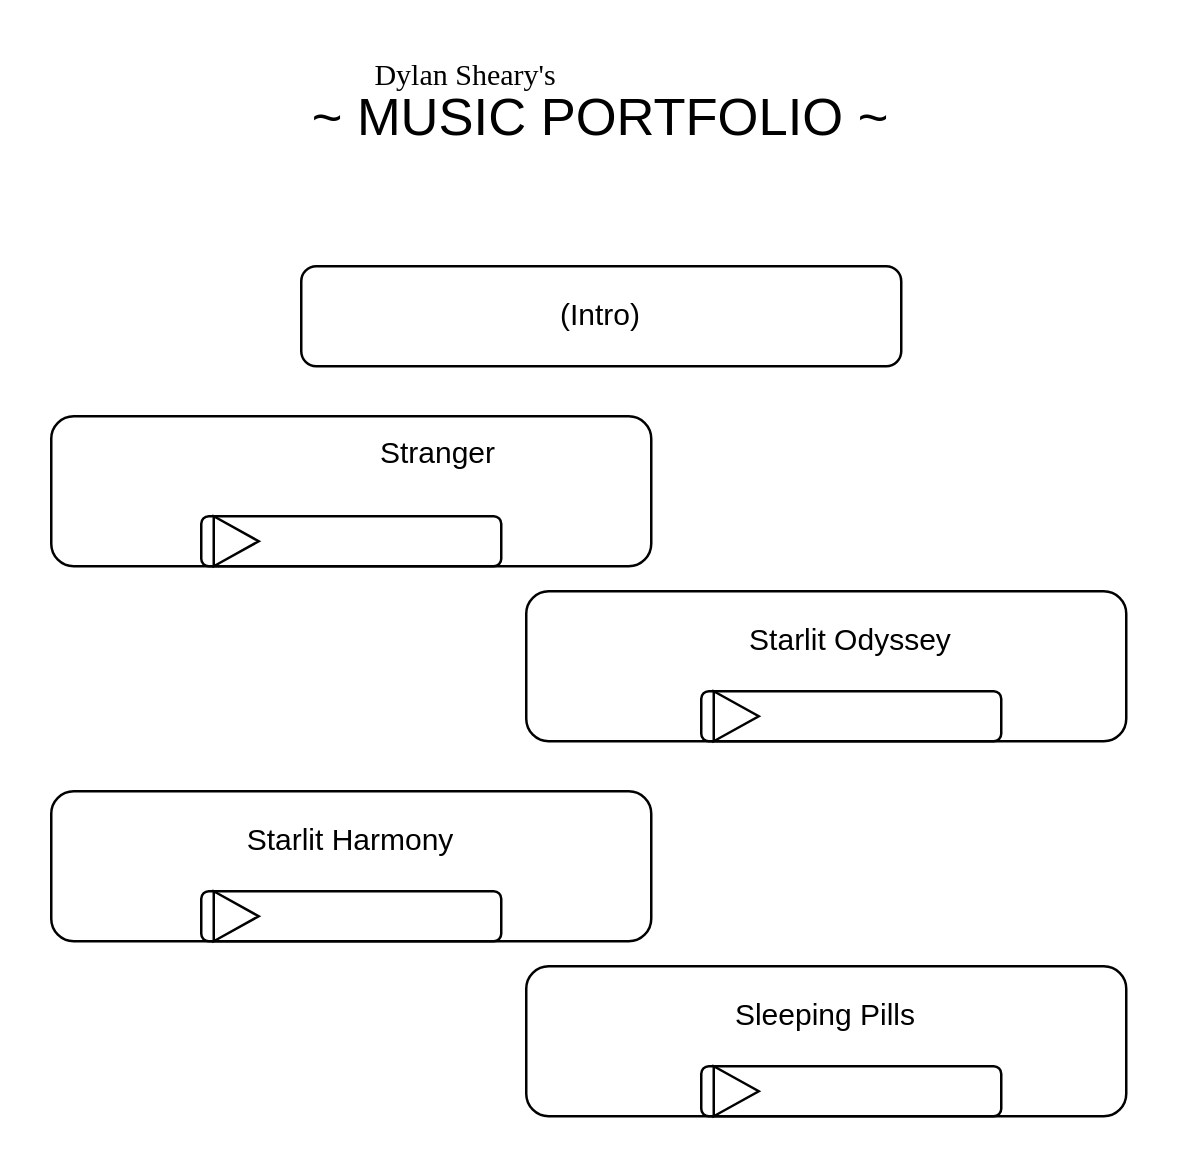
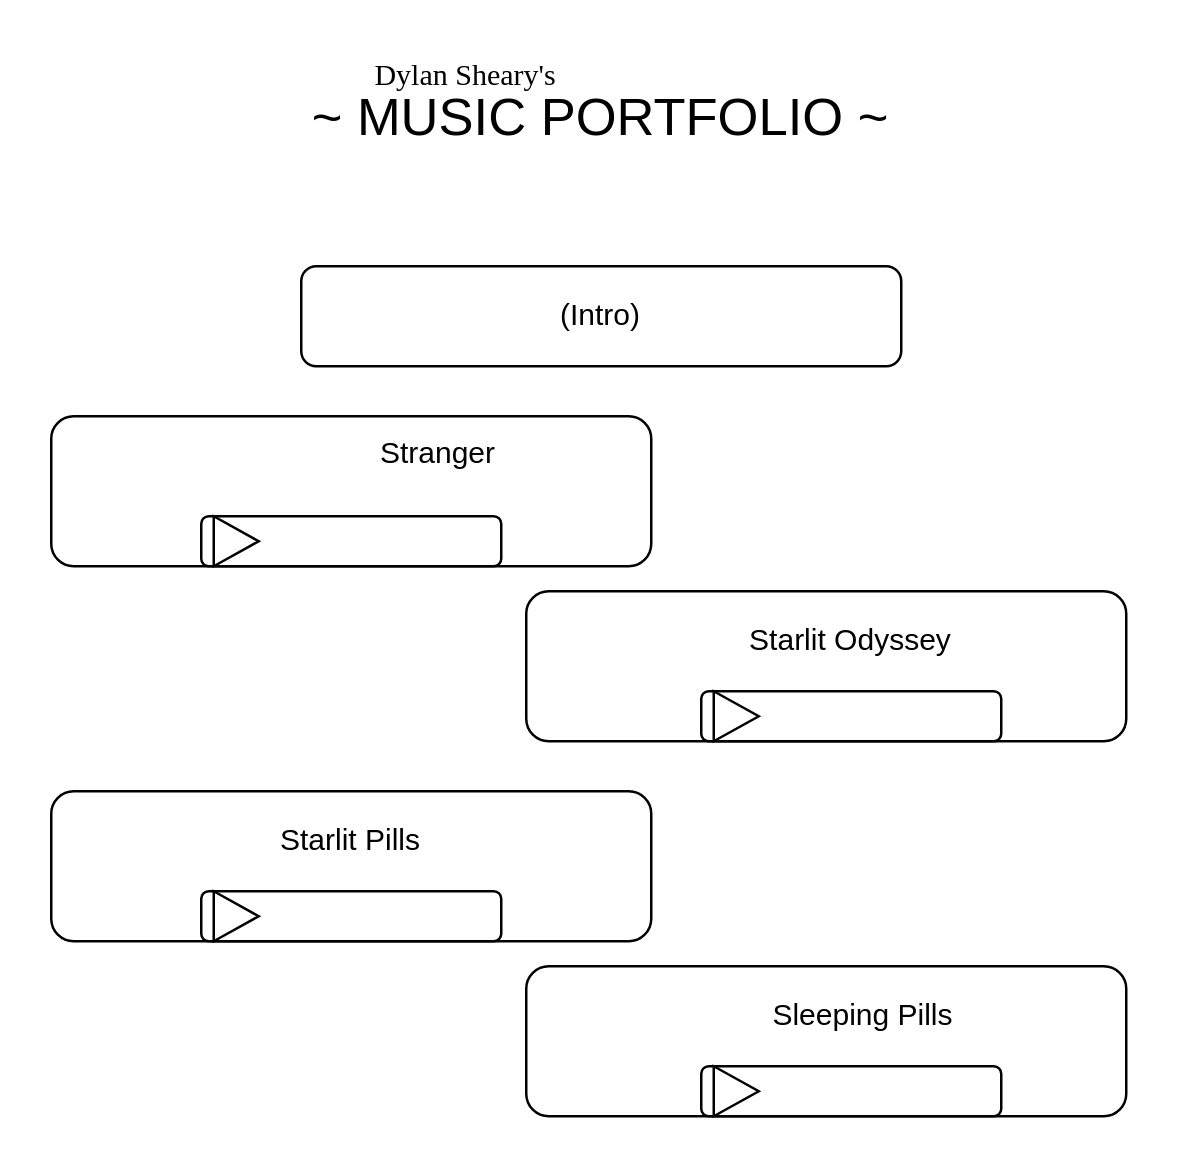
(351, 841) -> (351, 841)
(826, 1016) -> (864, 1016)
